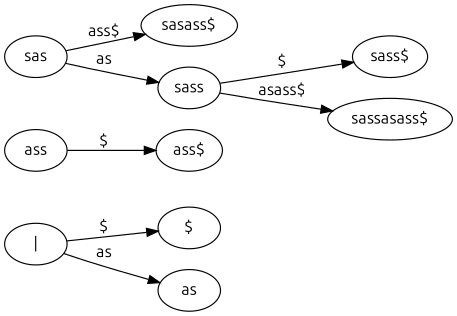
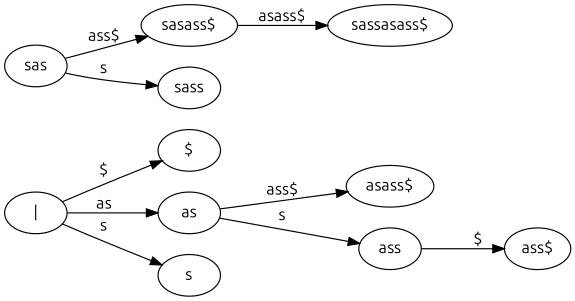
(390, 57) -> none
(104, 60) -> (104, 69)
(270, 101) -> (277, 25)
none -> (390, 186)
none -> (284, 230)
none -> (189, 275)
